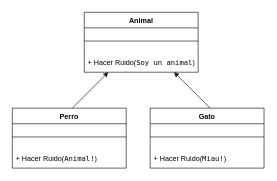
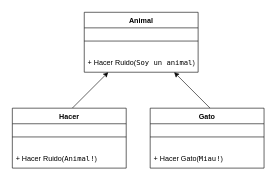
(69, 117) -> (69, 117)
(190, 159) -> (188, 159)
